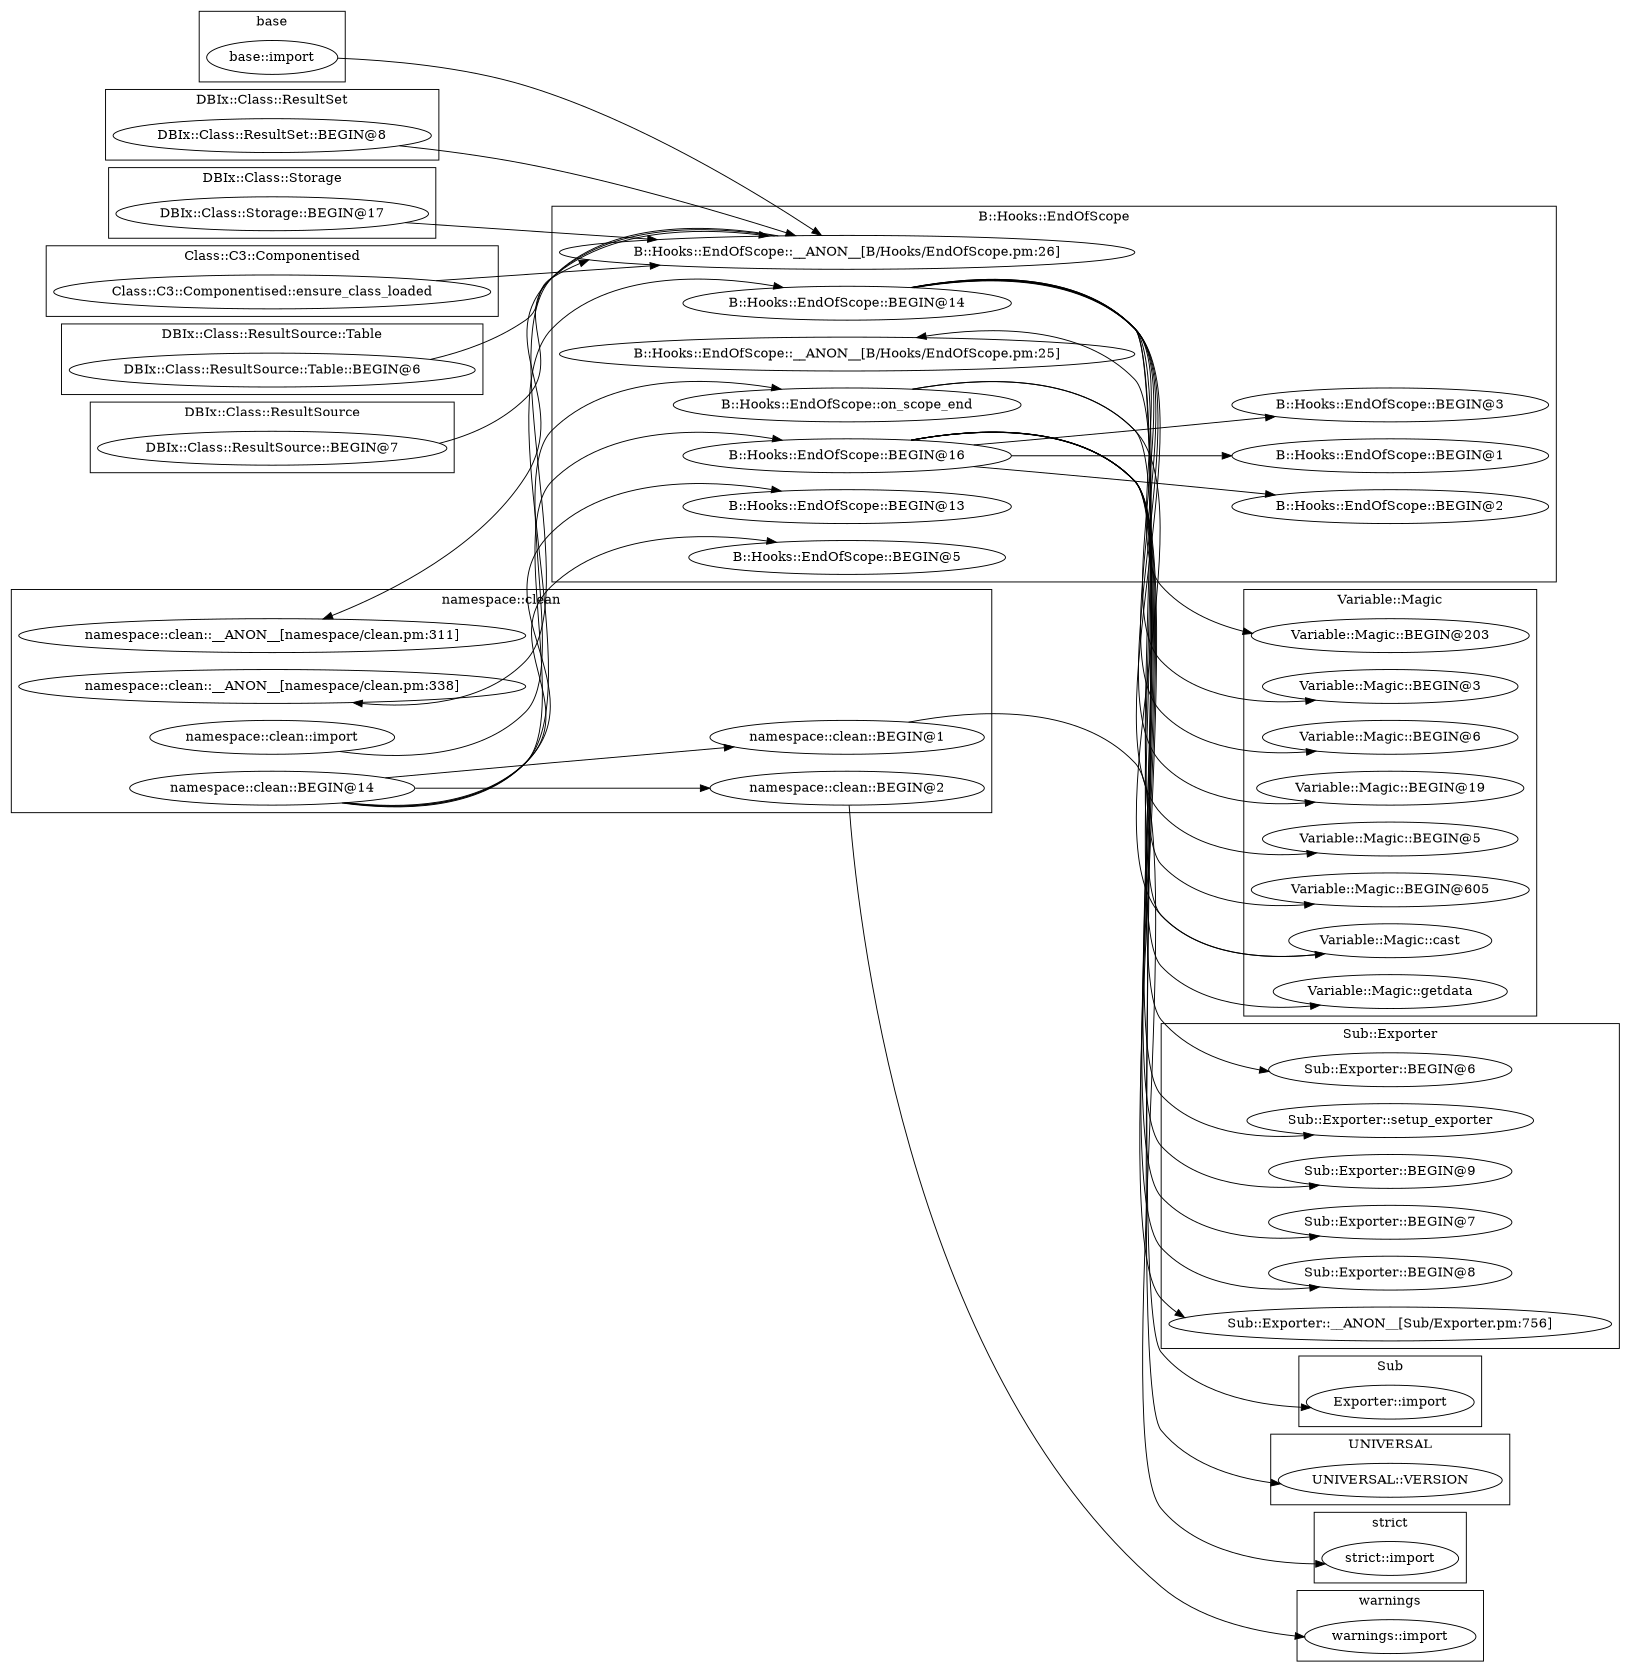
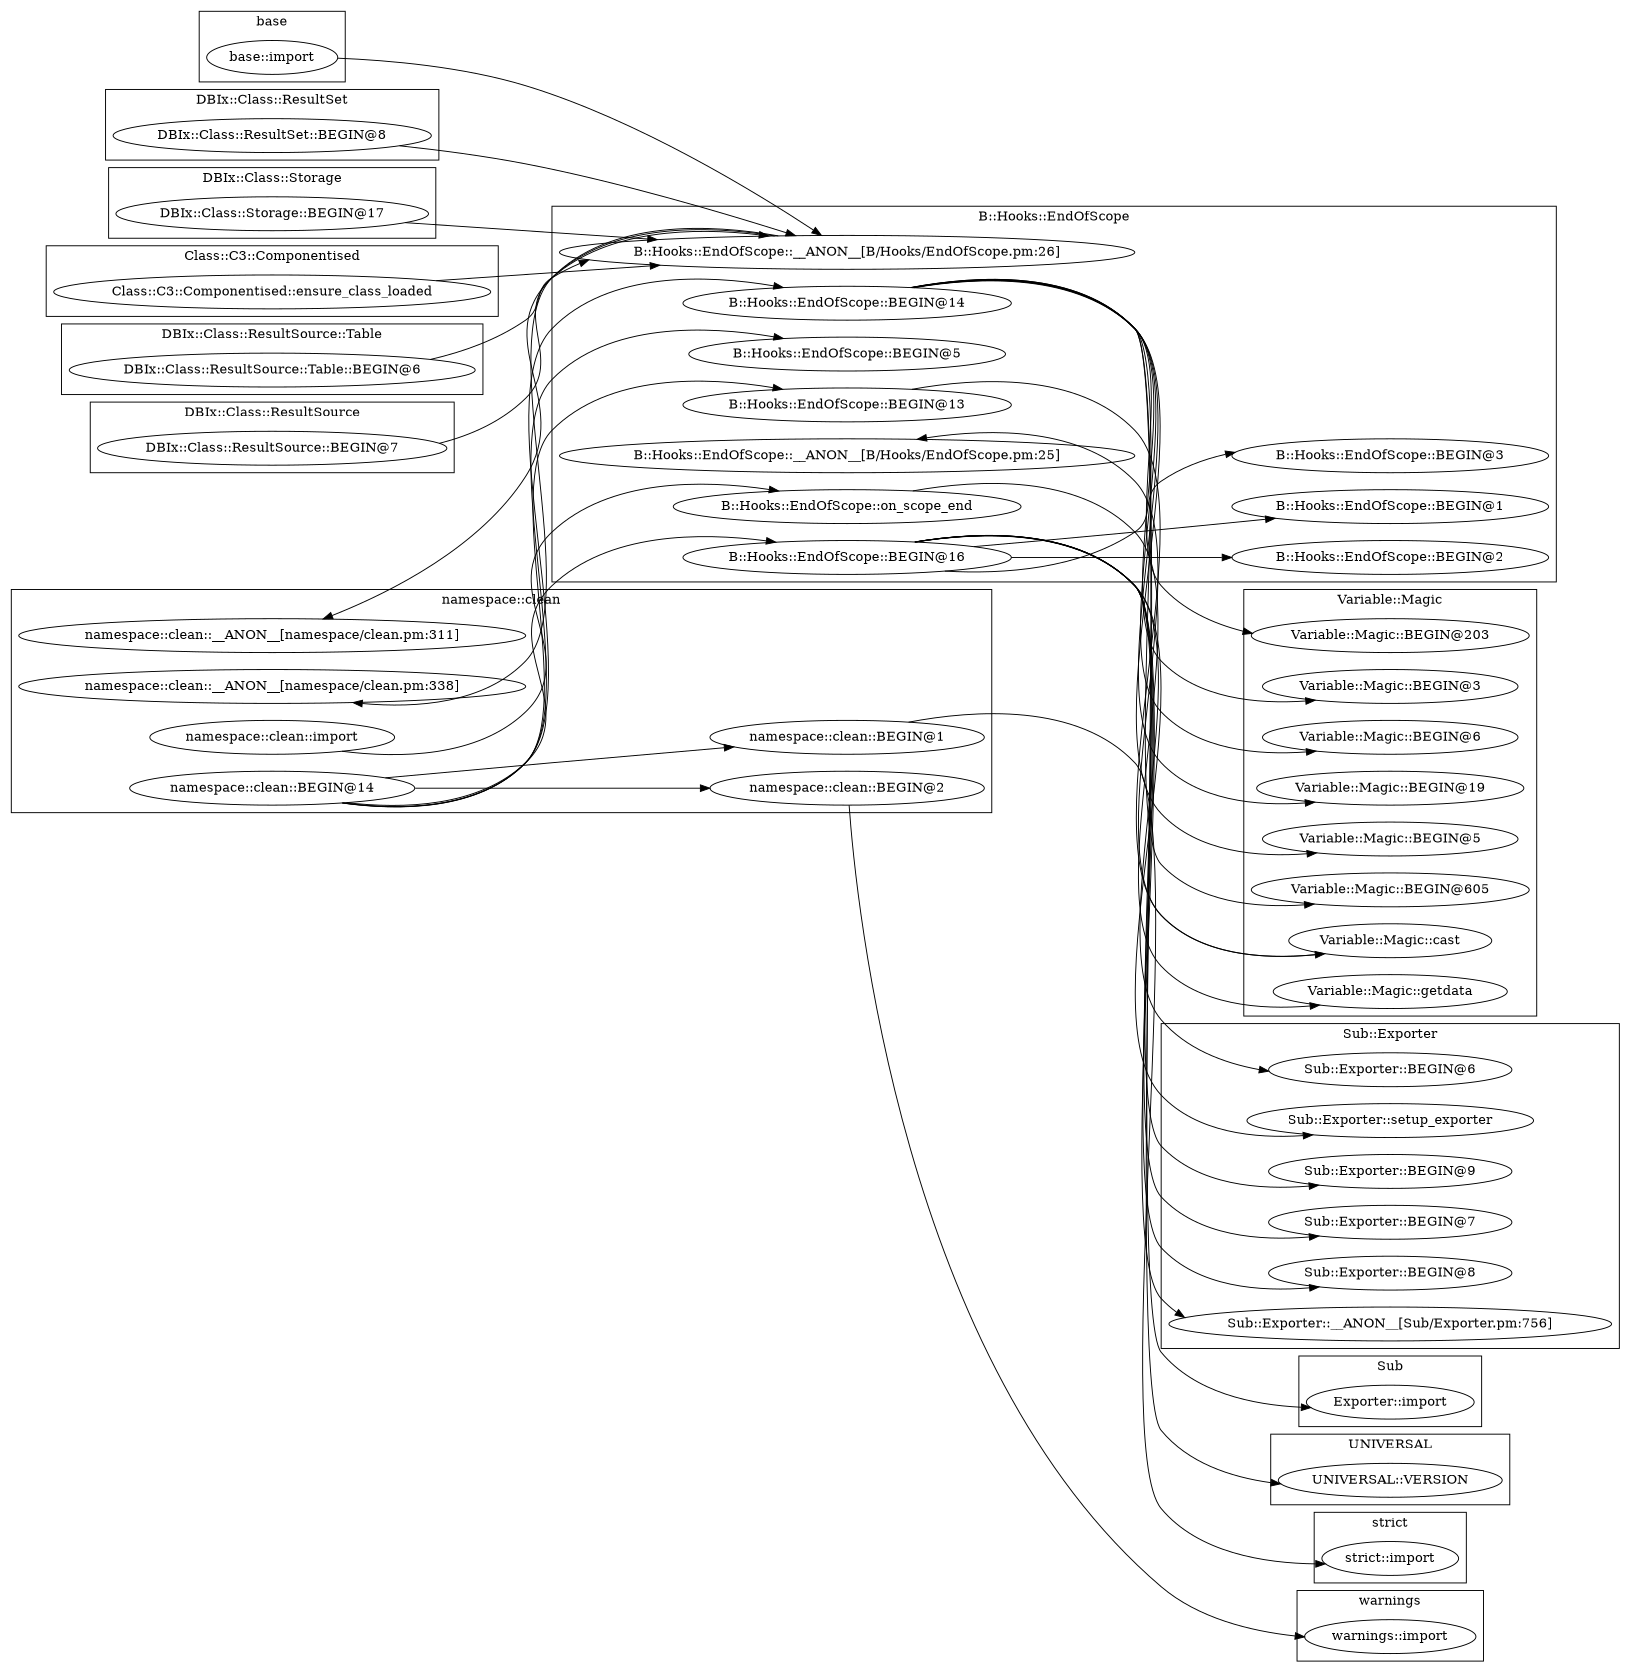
(1159, 549) -> (1140, 440)
